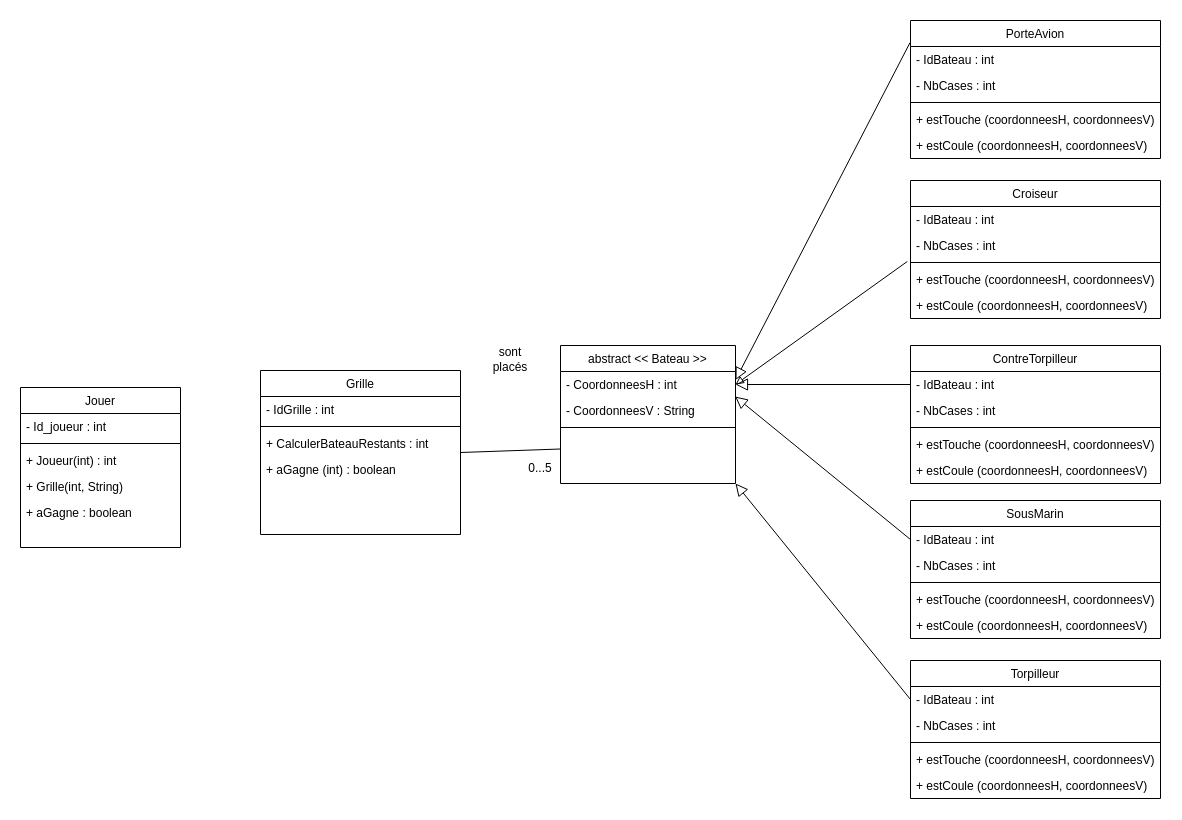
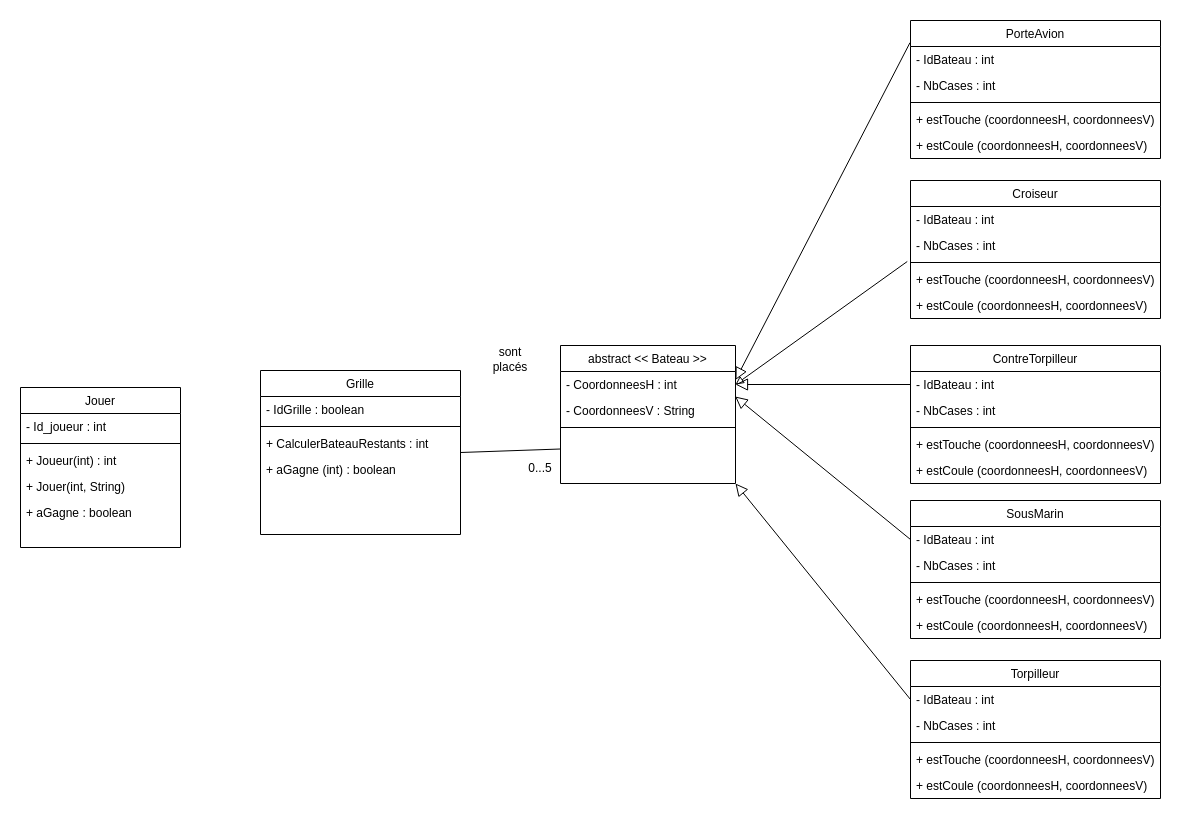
(307, 410) -> (321, 410)
(84, 487) -> (85, 487)
